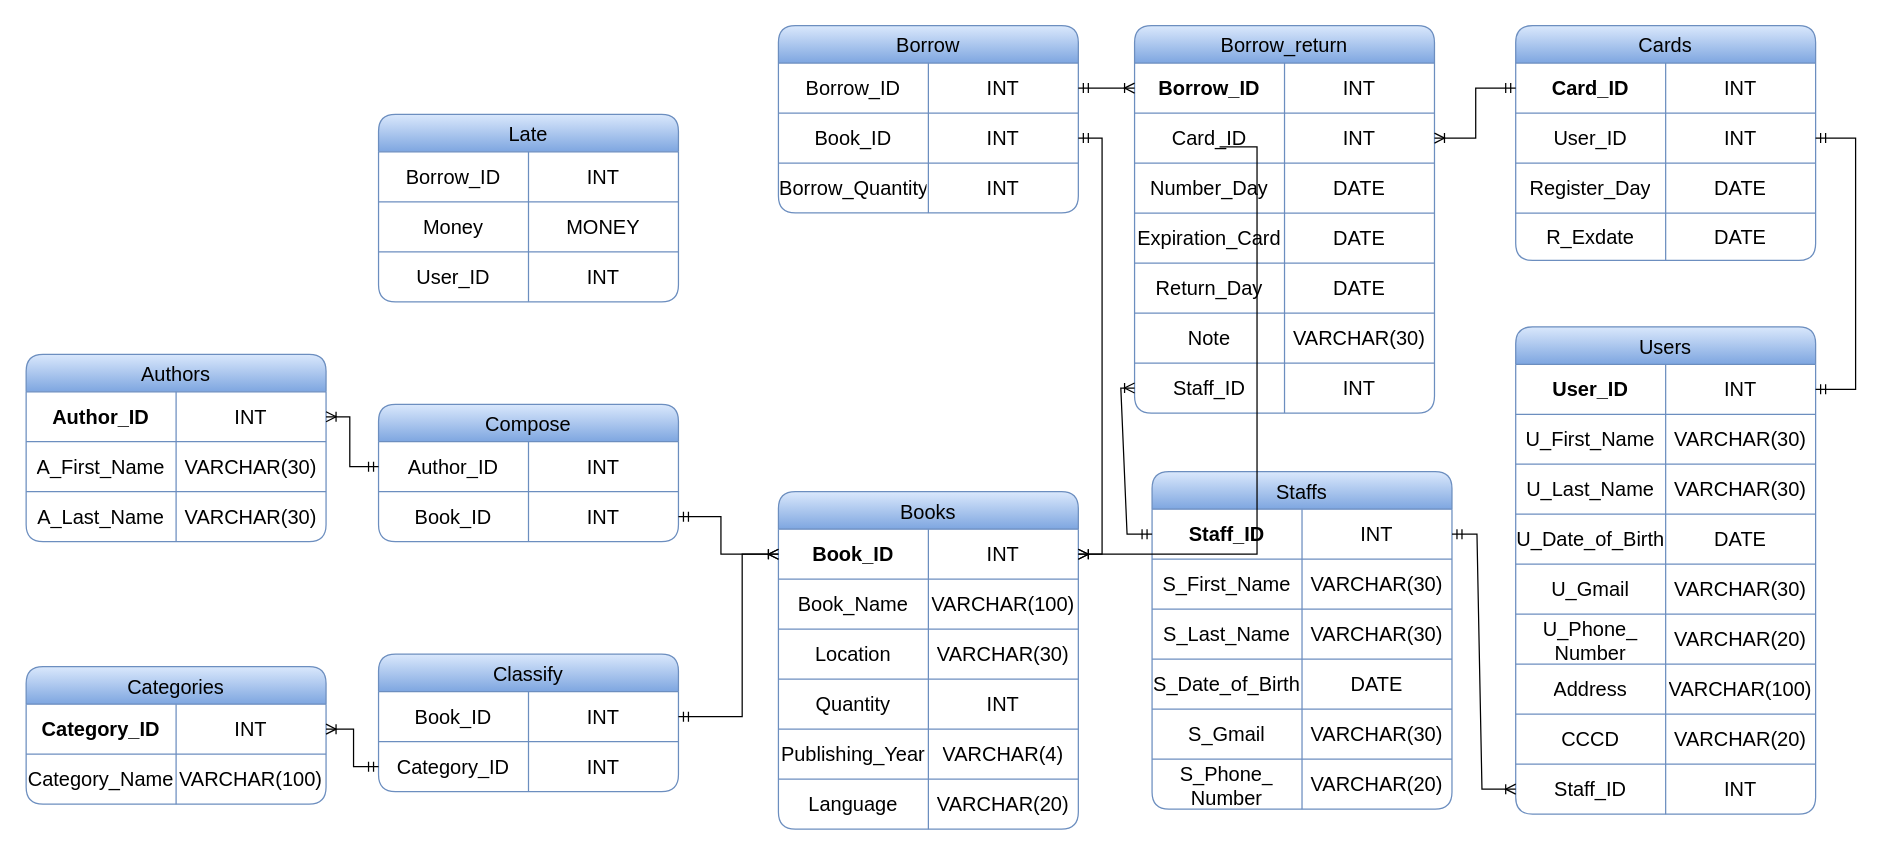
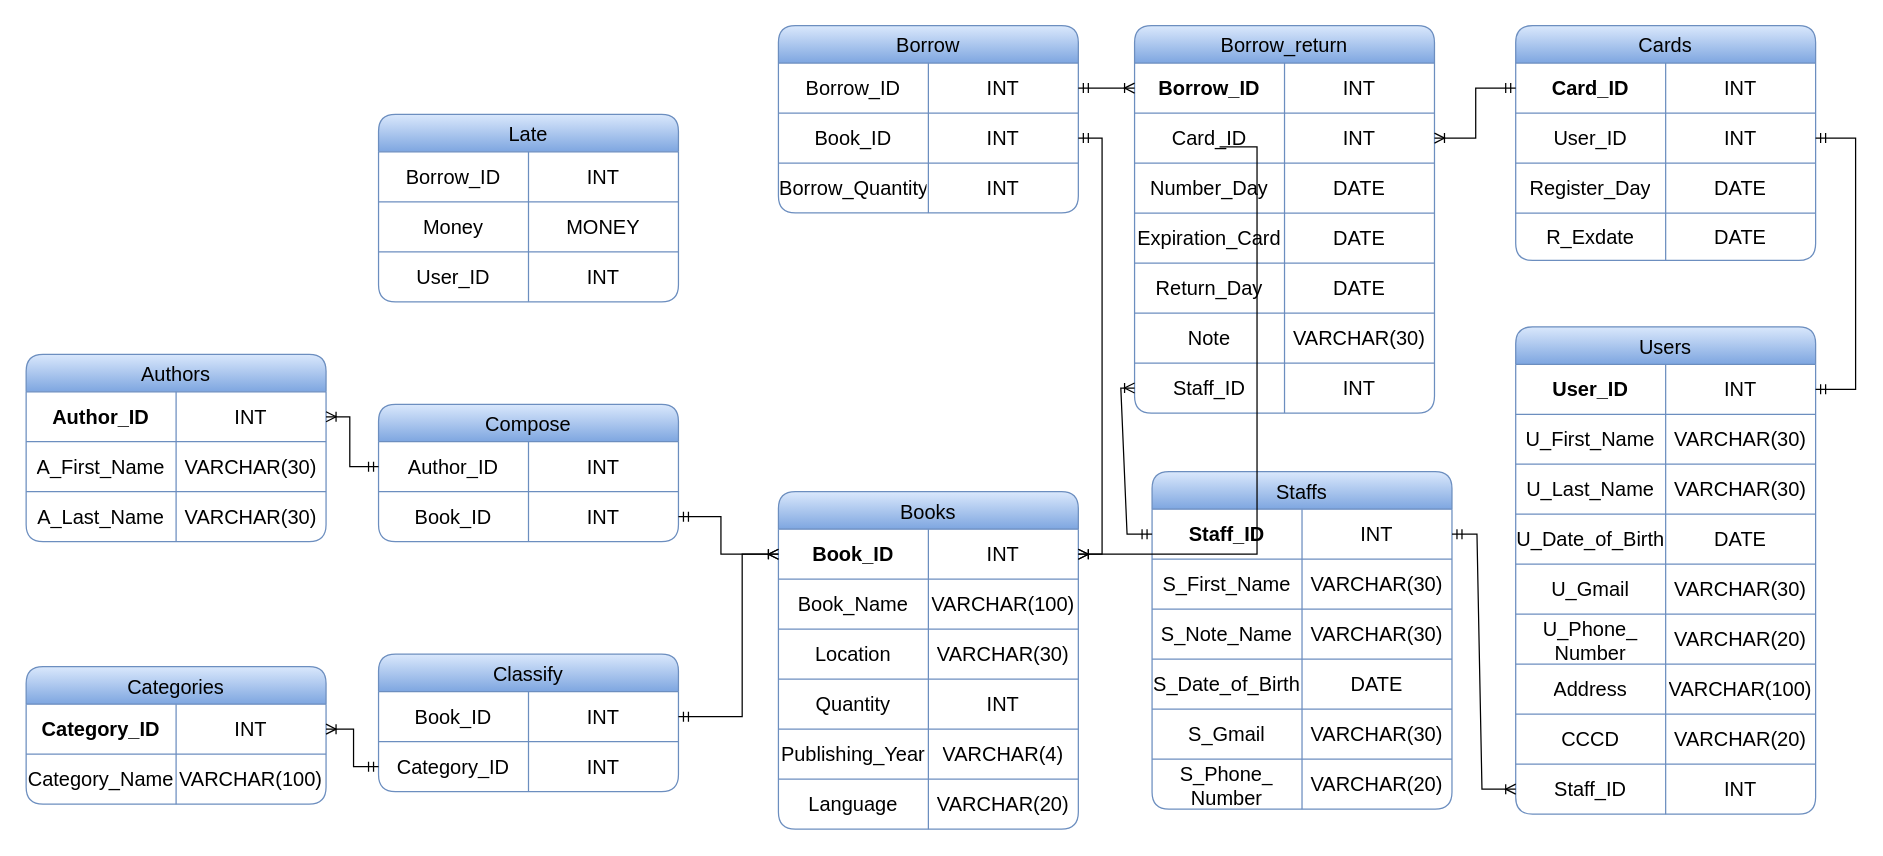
(1227, 634) -> (1227, 634)
